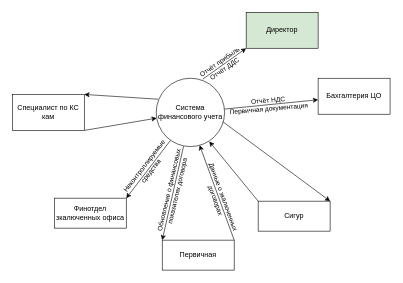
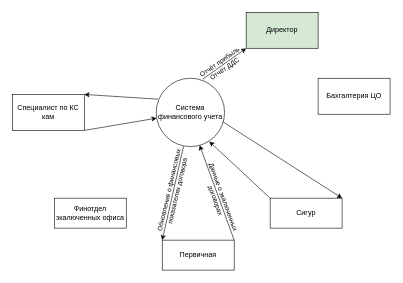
(270, 105) -> none
(150, 167) -> none
(294, 216) -> (306, 213)
